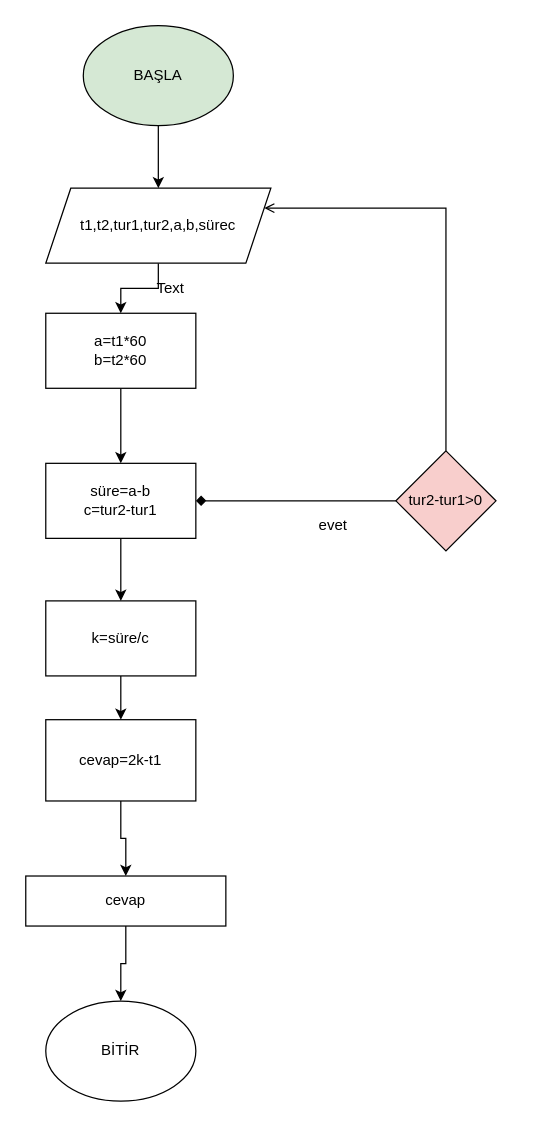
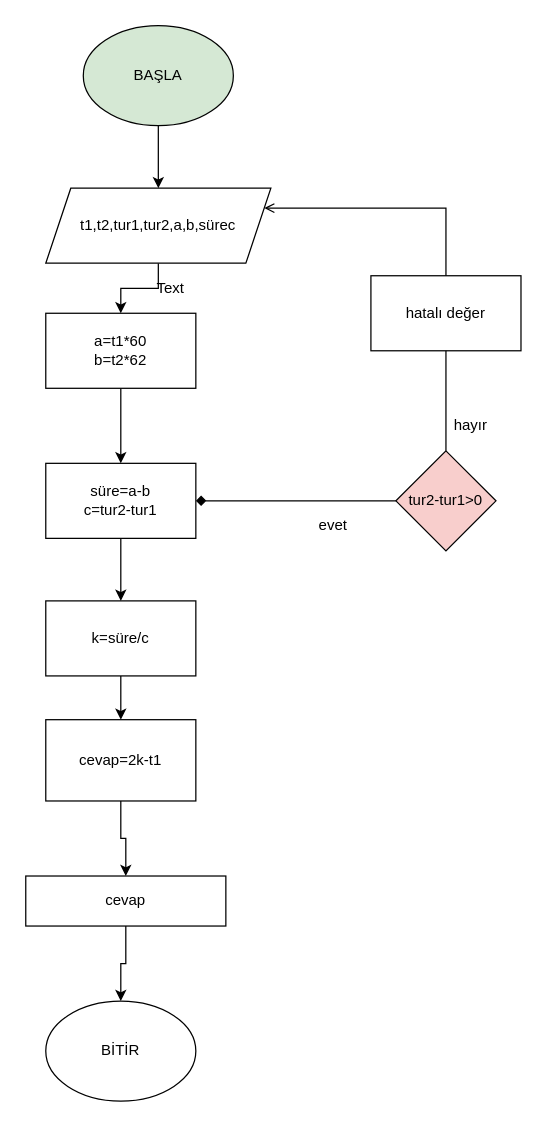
none -> (446, 313)
(121, 351) -> (121, 351)
none -> (471, 426)
